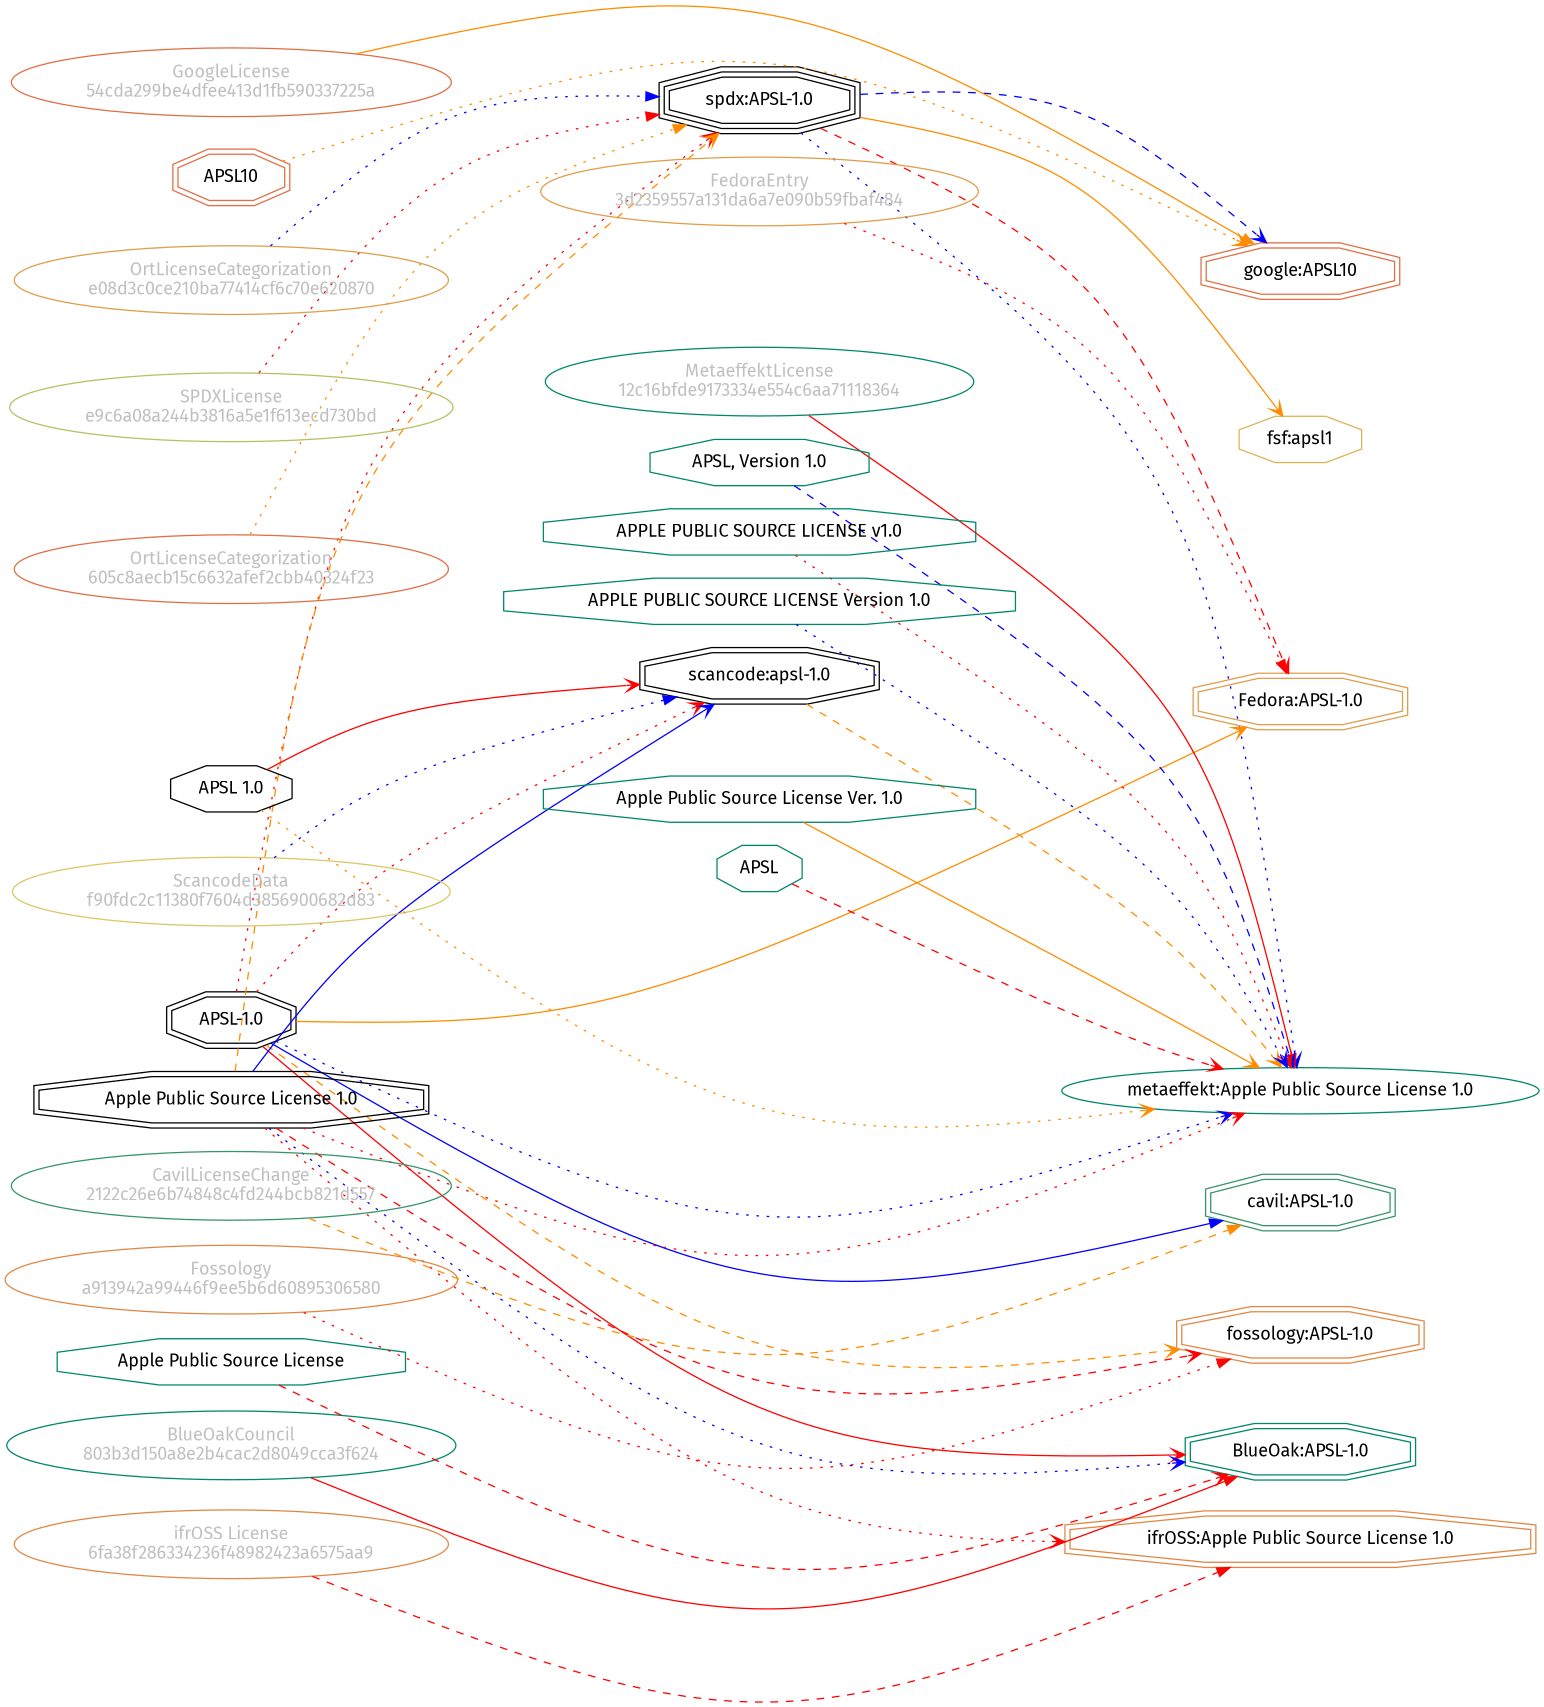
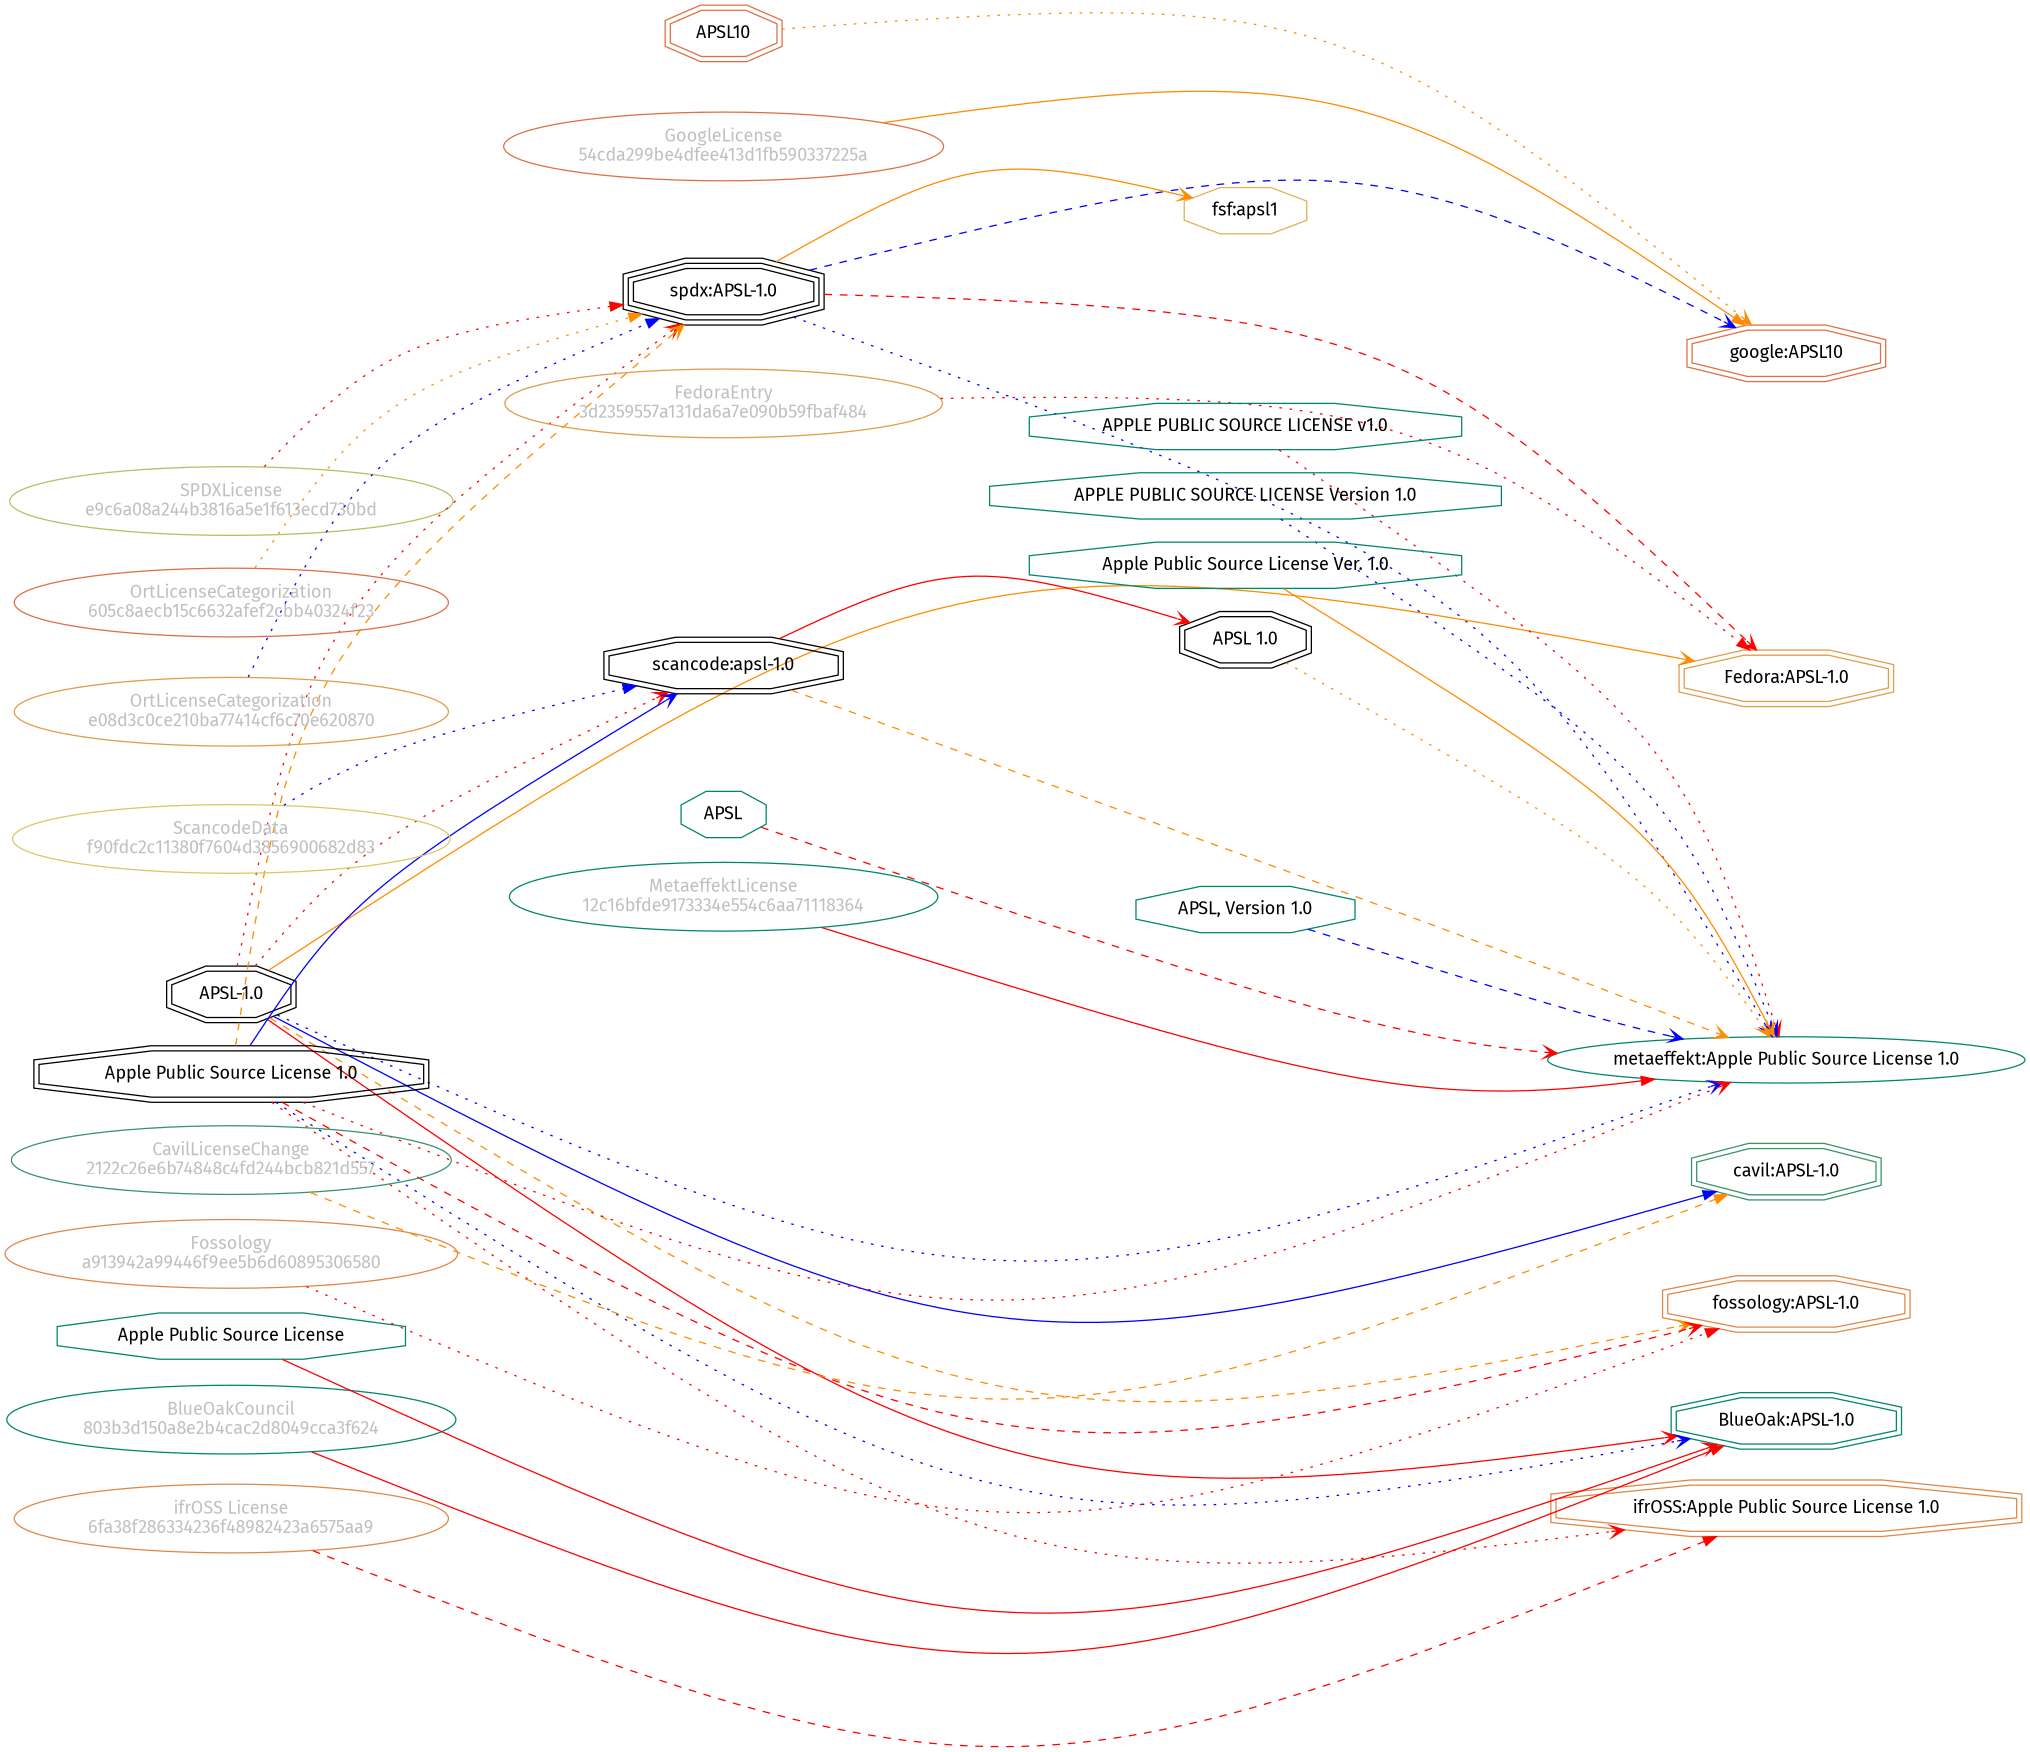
(441, 705) -> (975, 577)
(231, 789) -> (1245, 640)
(735, 1563) -> (982, 1609)
